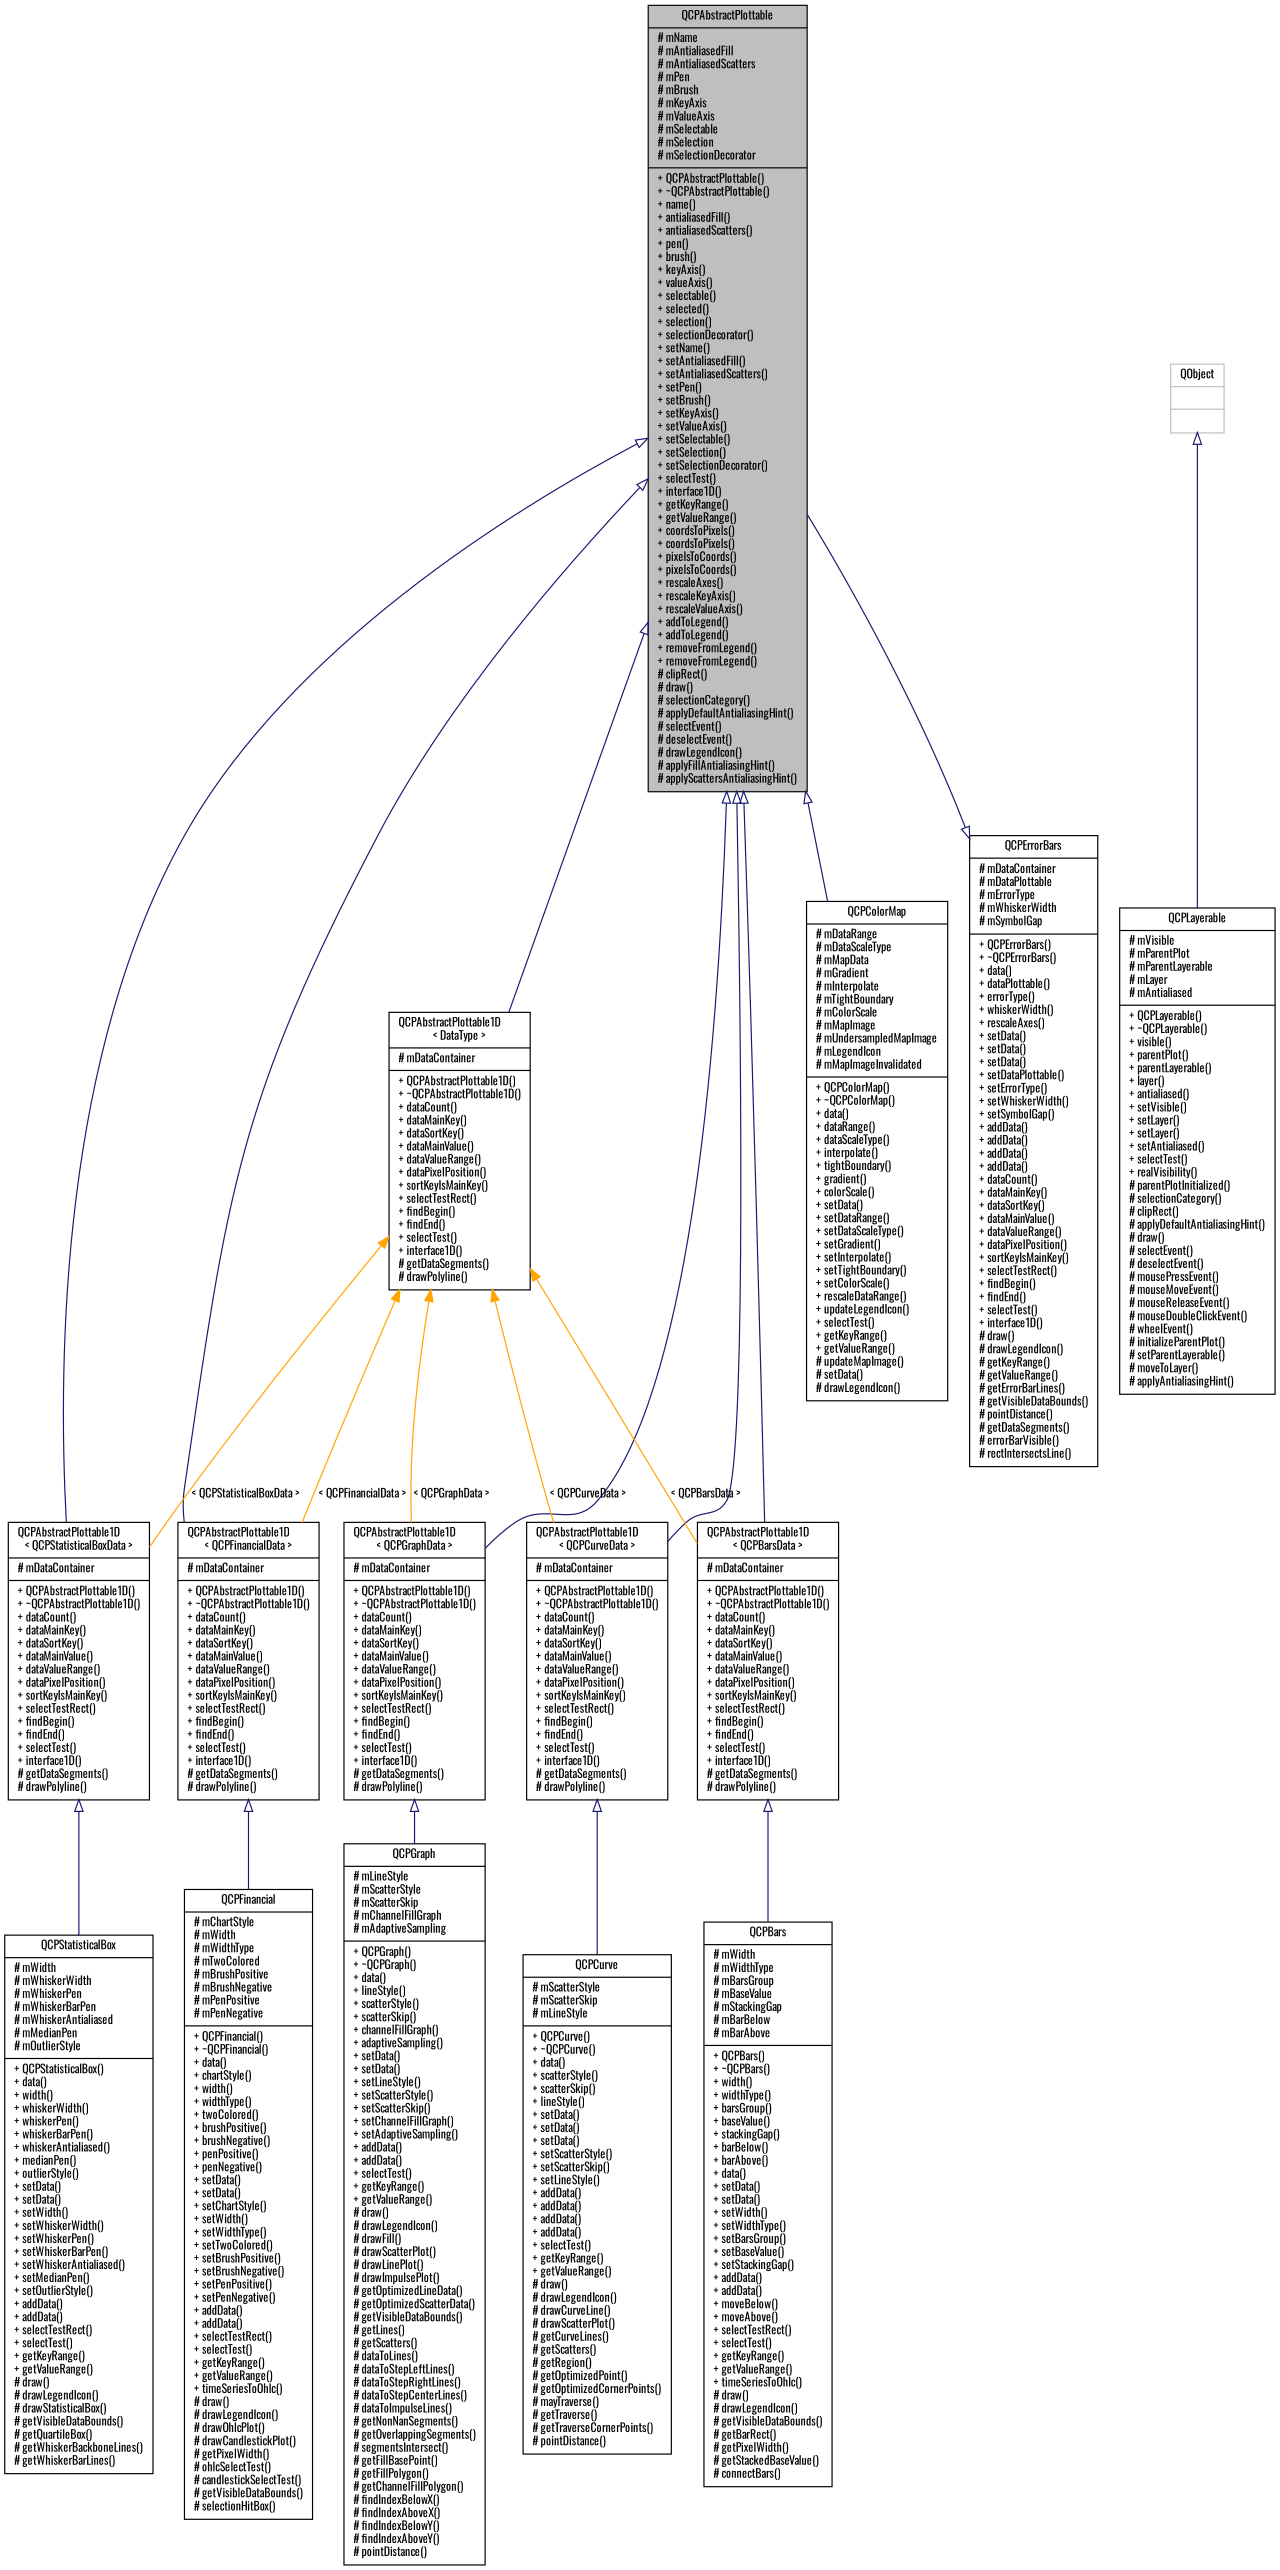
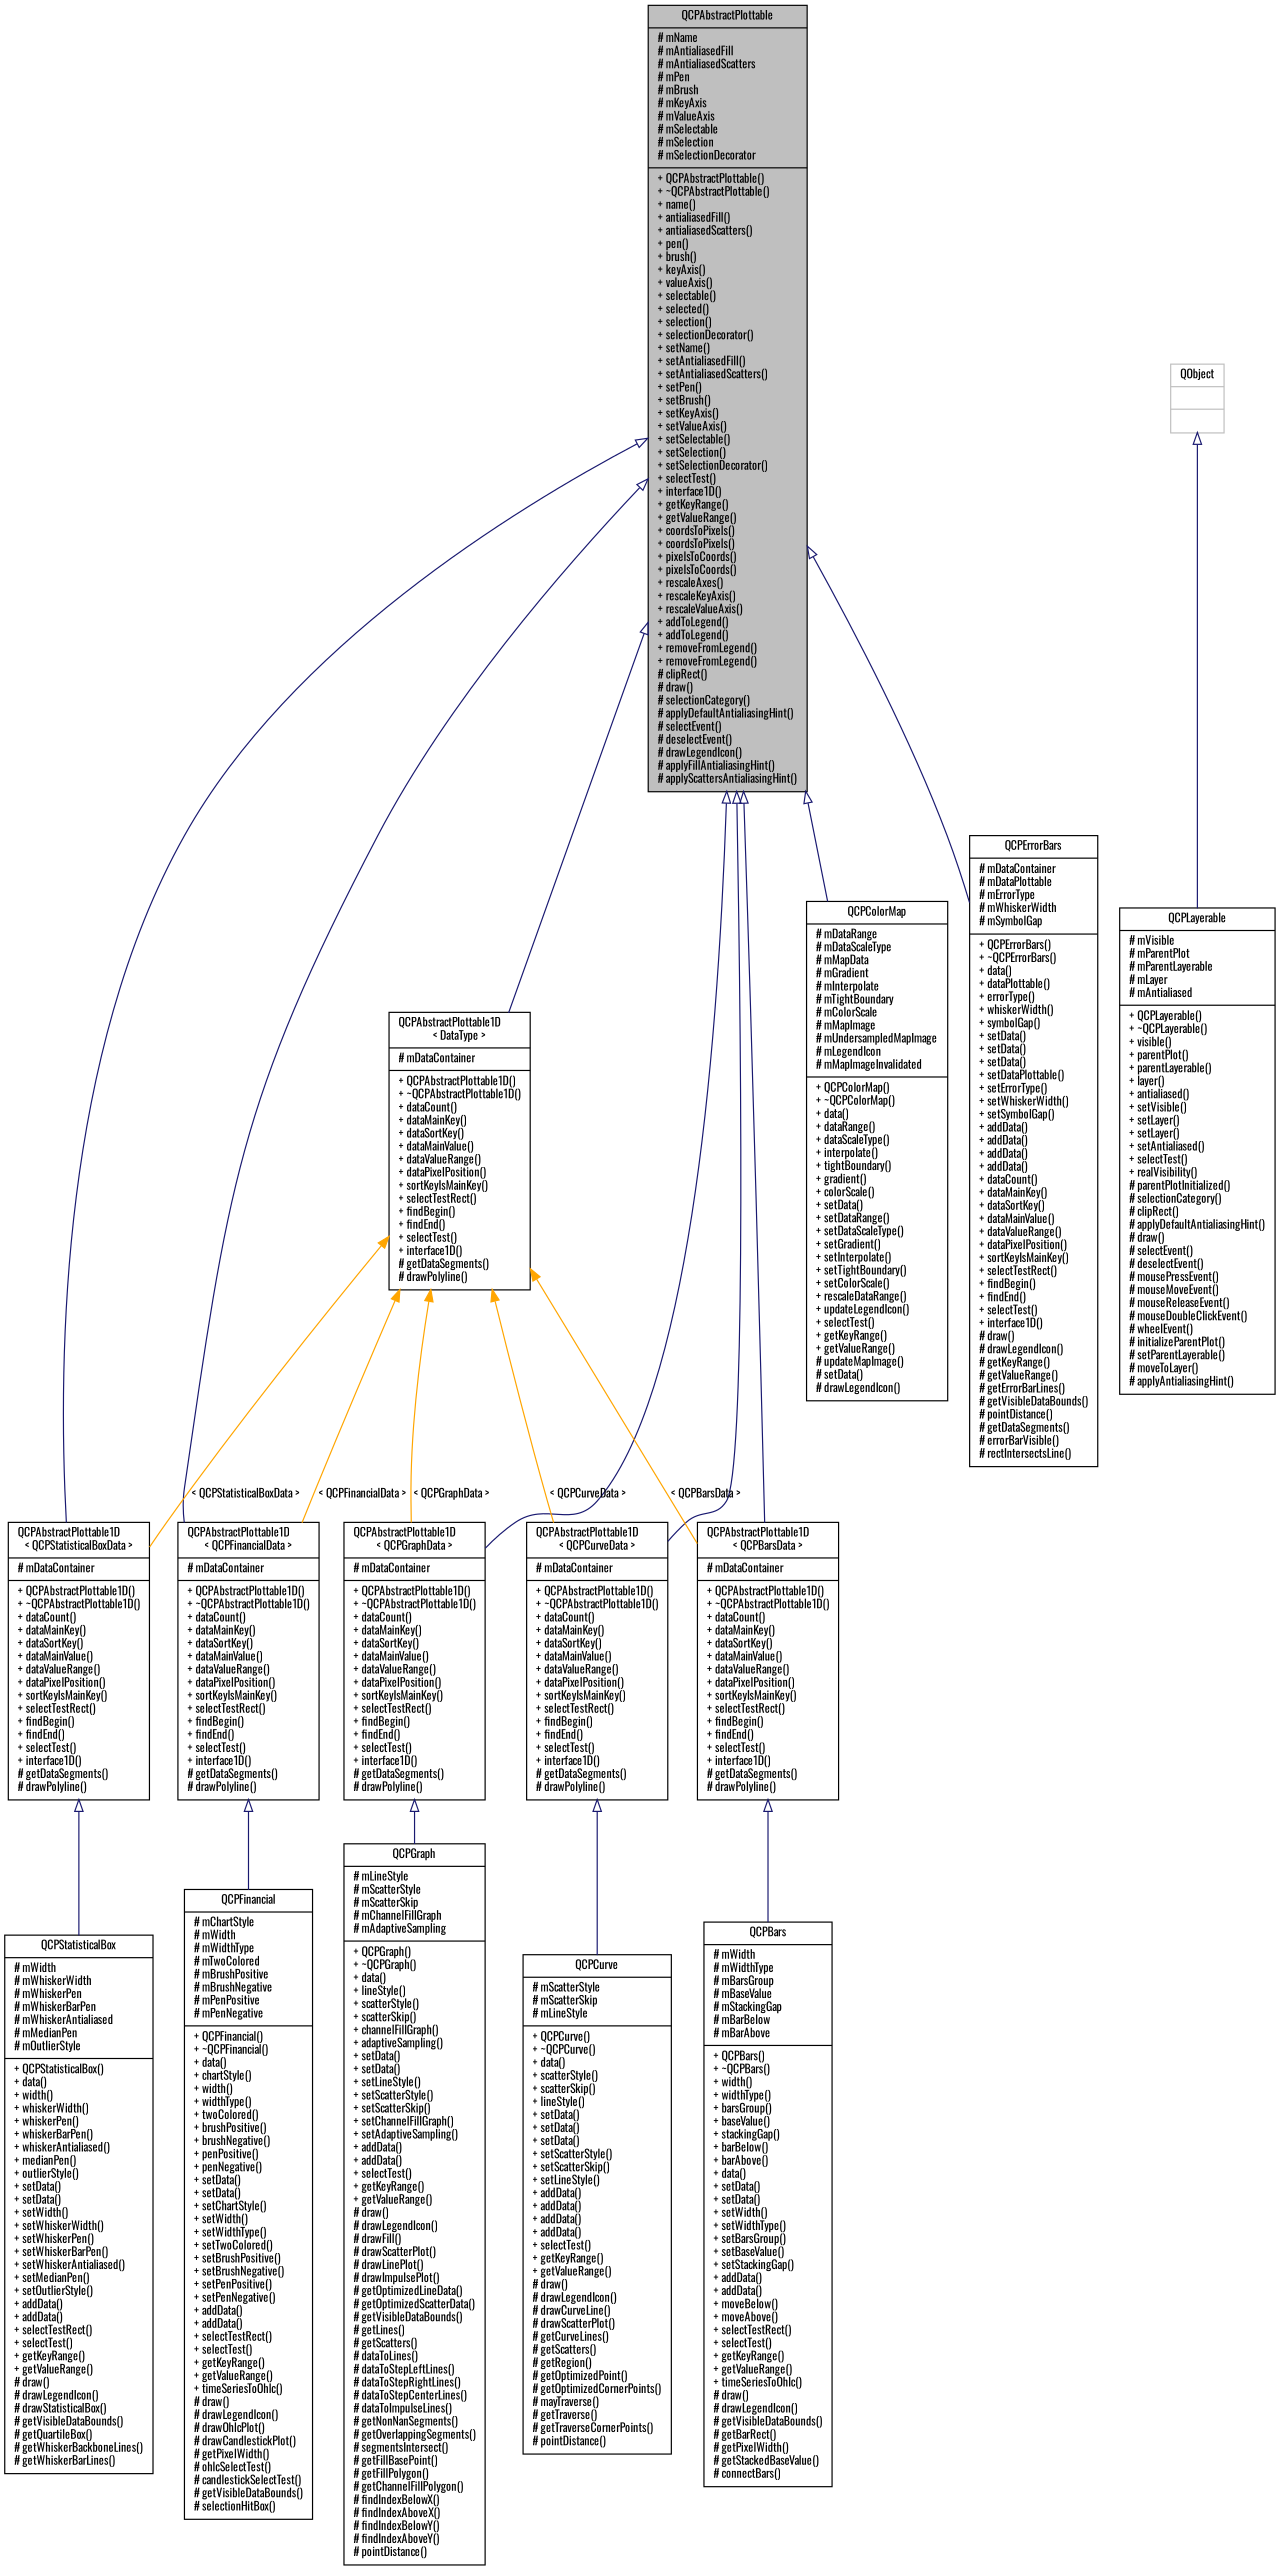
(893, 668) -> (900, 726)
(1012, 1024) -> (1010, 1024)
